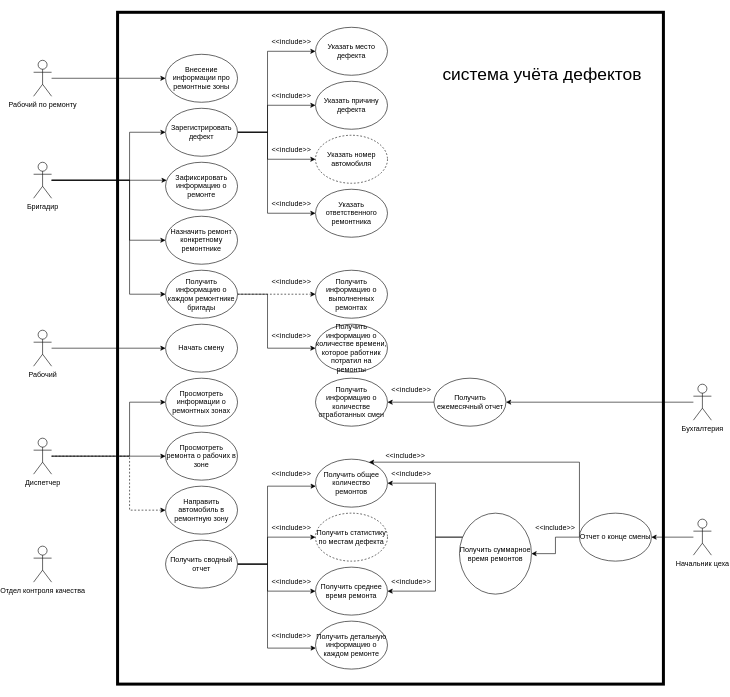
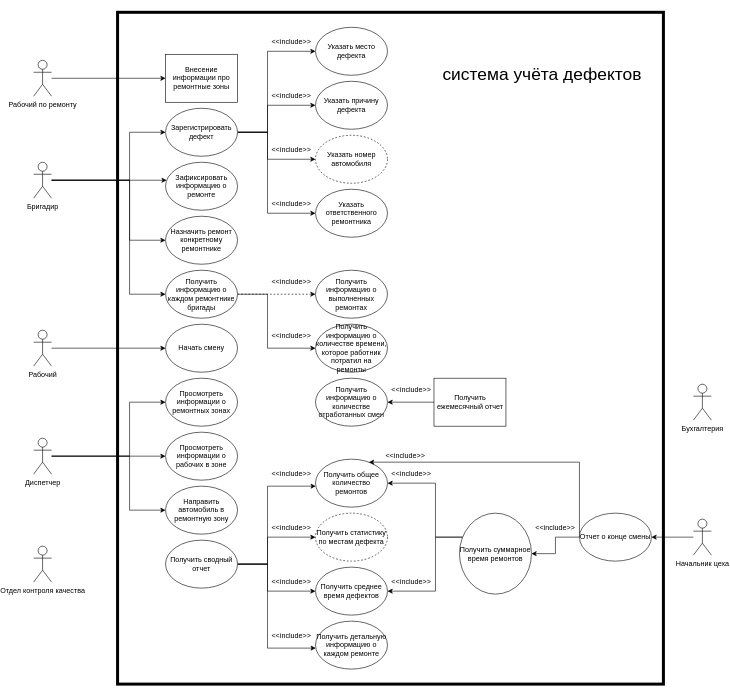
(201, 78) -> (201, 78)
(470, 402) -> (470, 402)
(511, 402) -> none
(201, 456) -> (201, 456)
(129, 499) -> (129, 499)
(351, 591) -> (351, 591)
